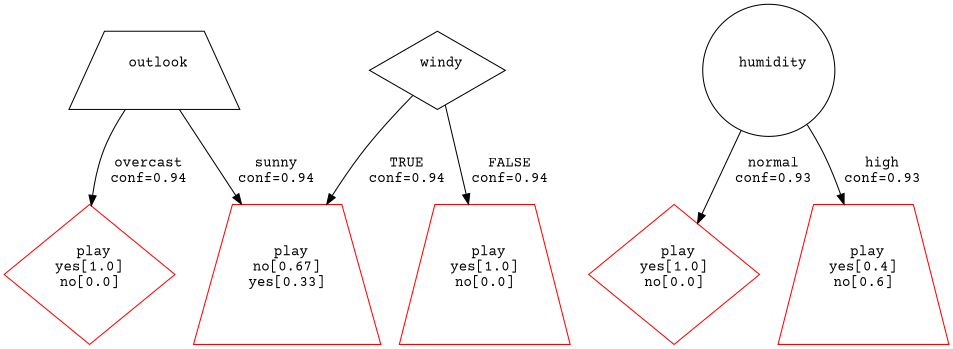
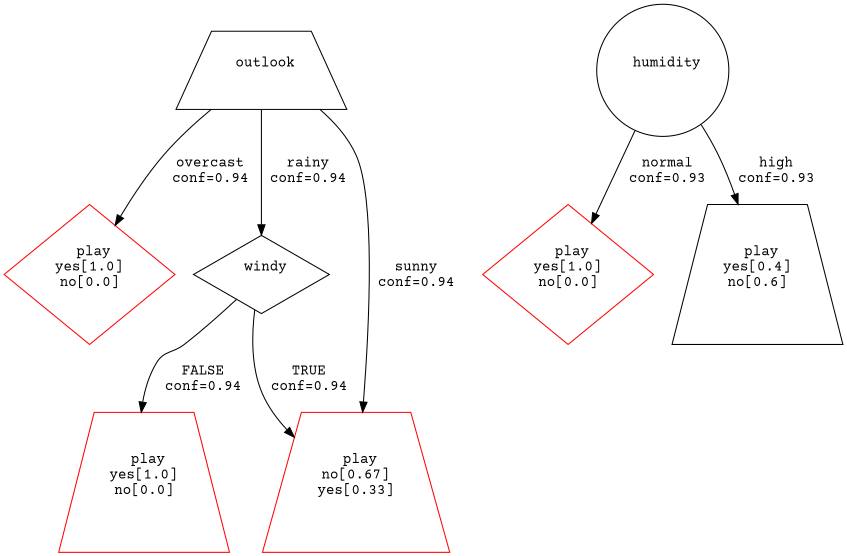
none -> (261, 167)
(863, 274) -> (757, 274)
